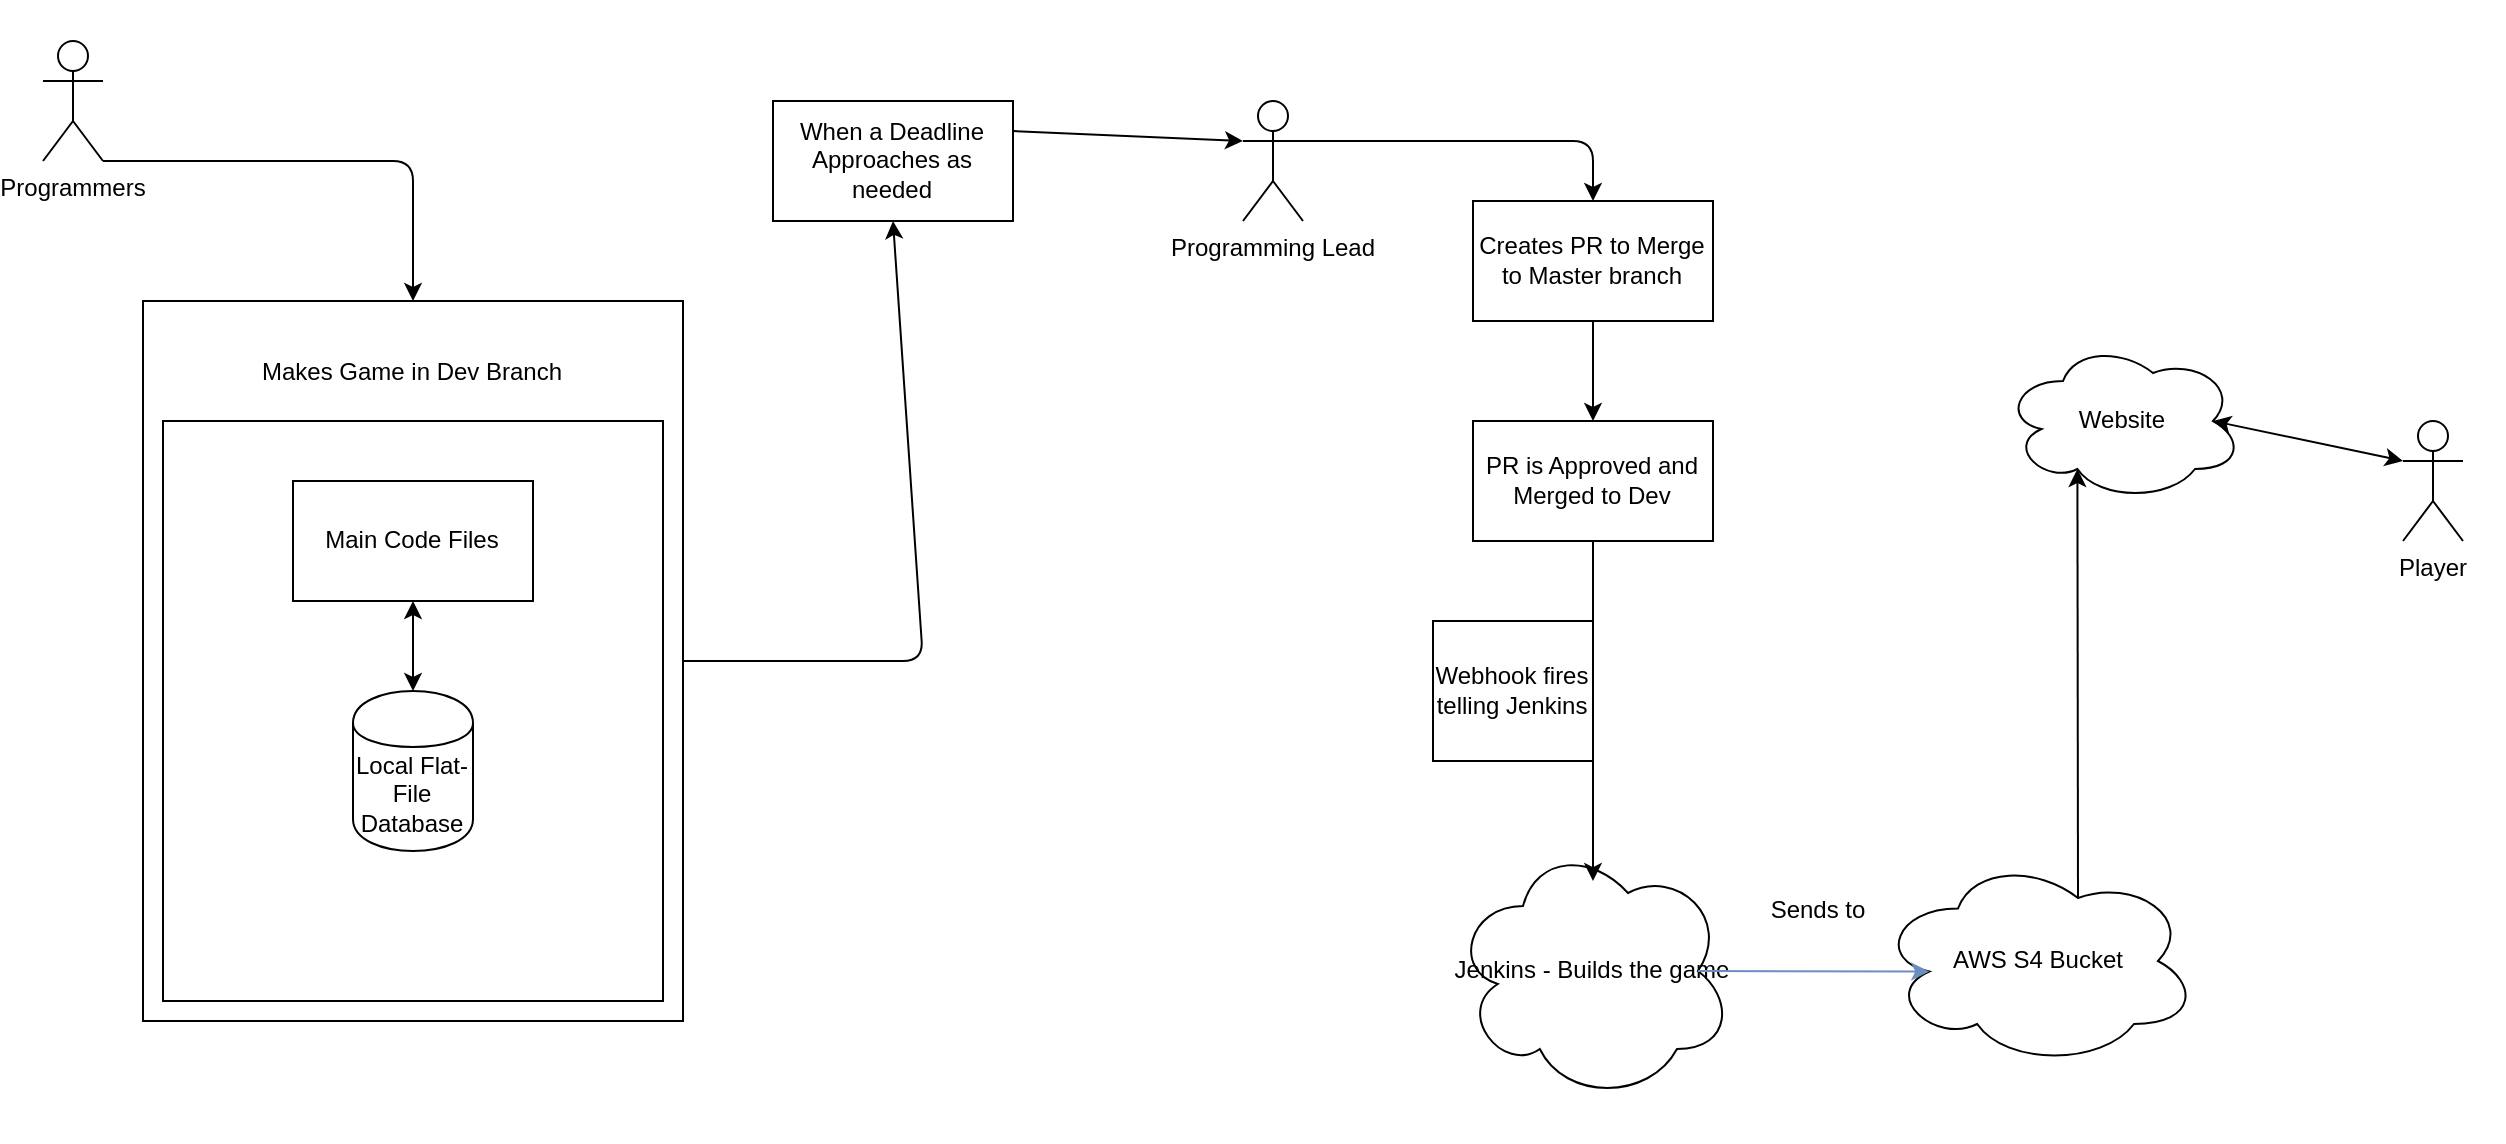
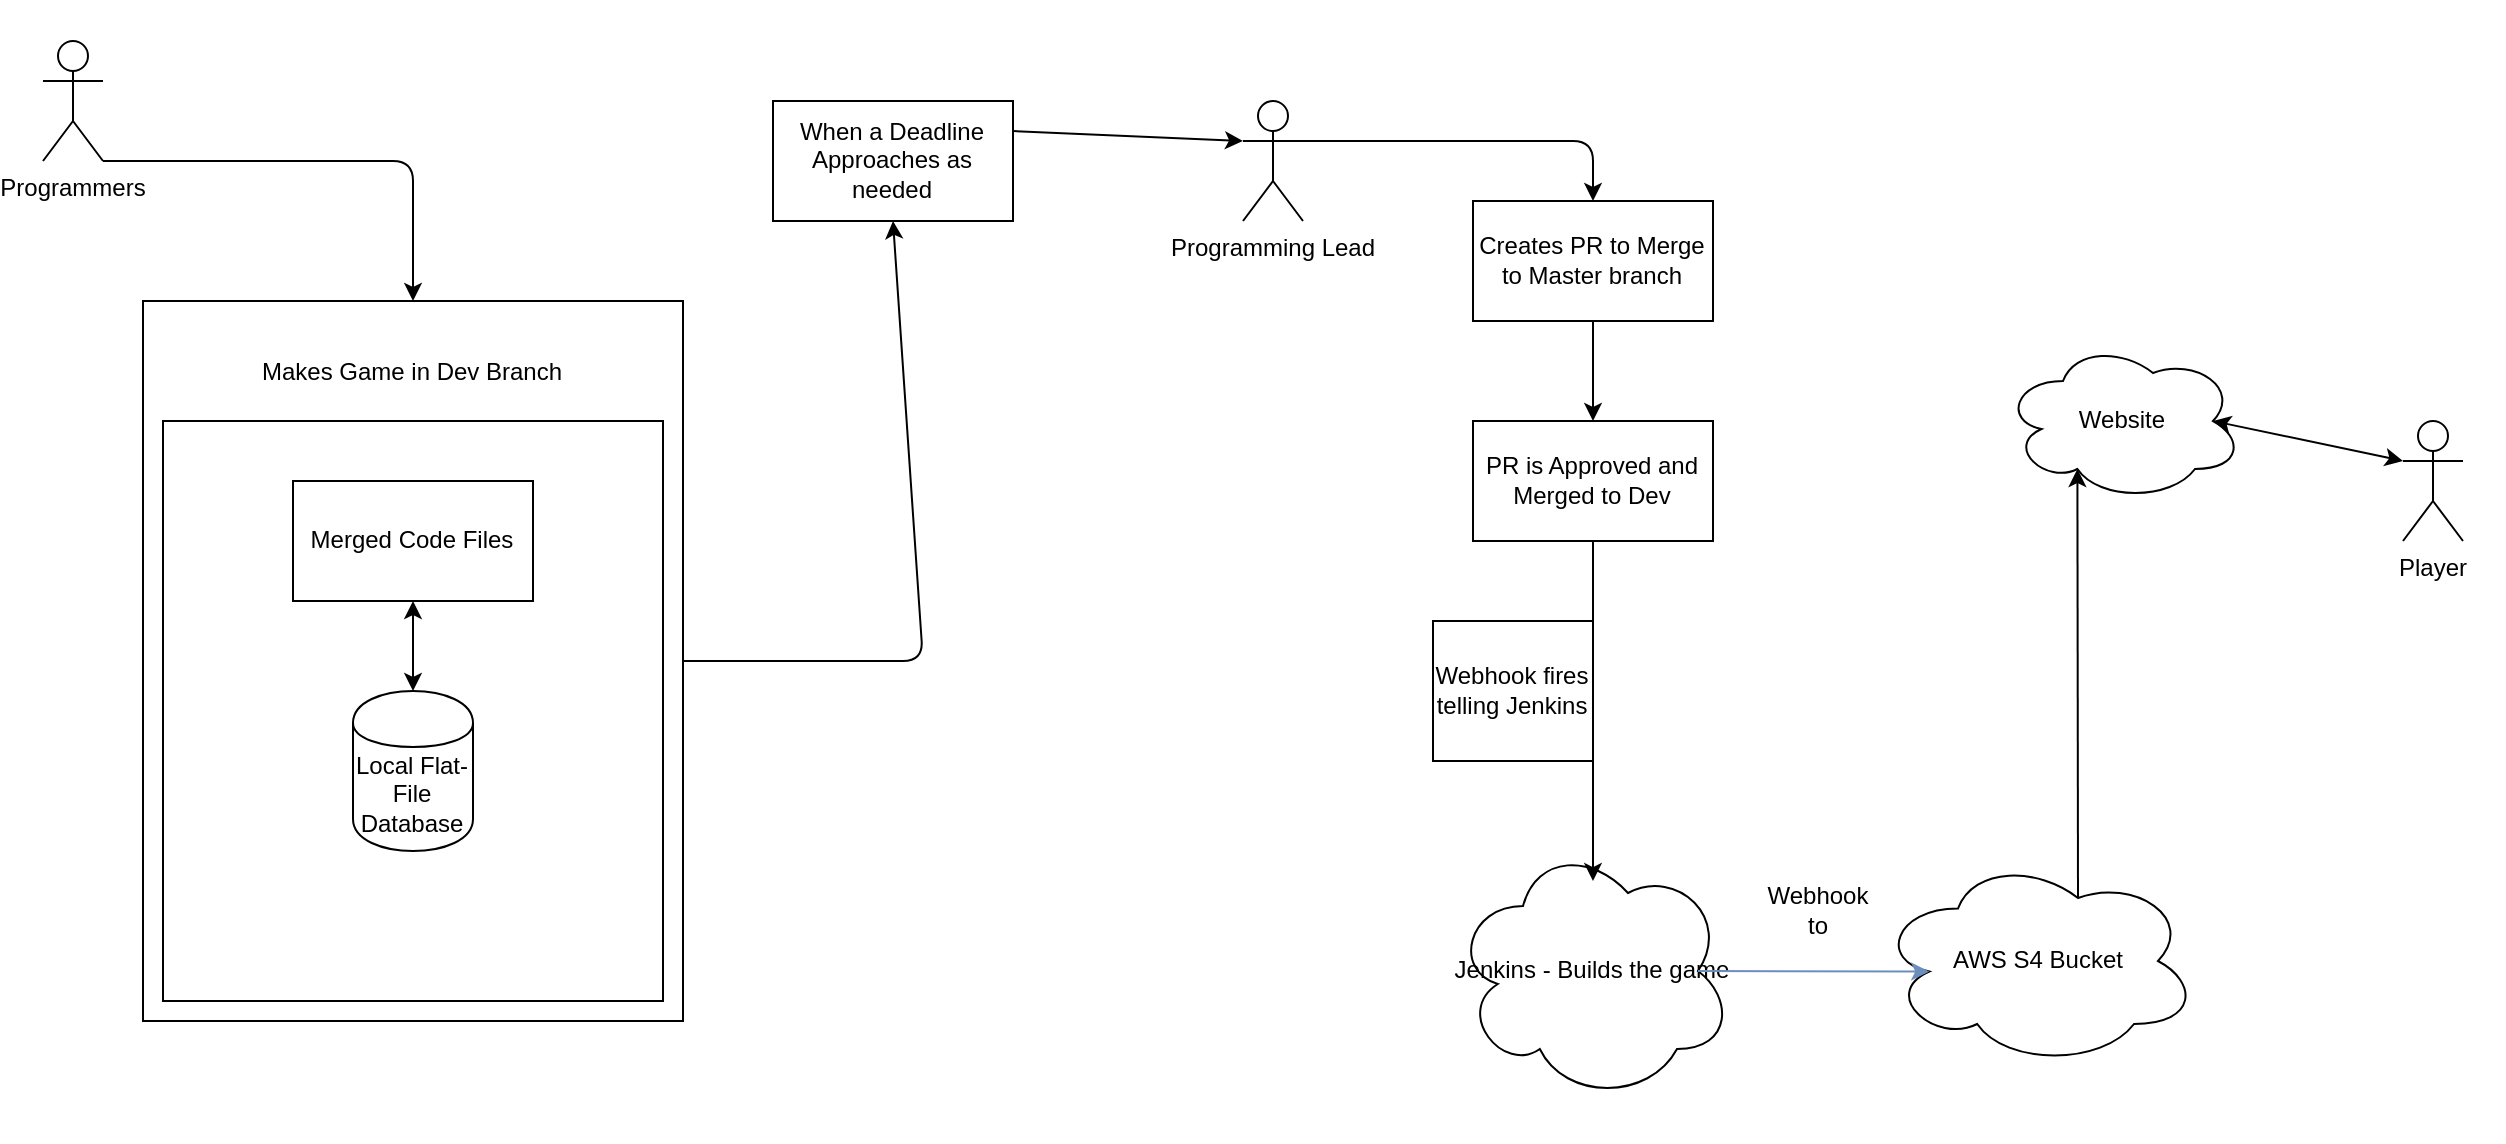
(413, 541) -> (413, 541)
(1819, 911) -> (1819, 911)
